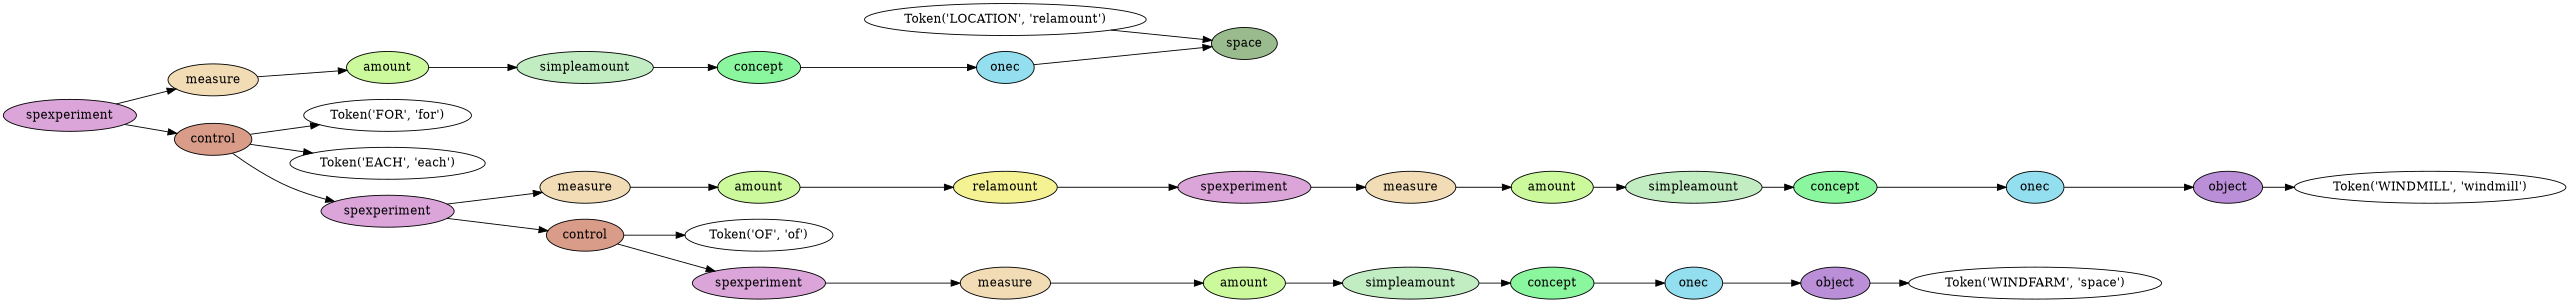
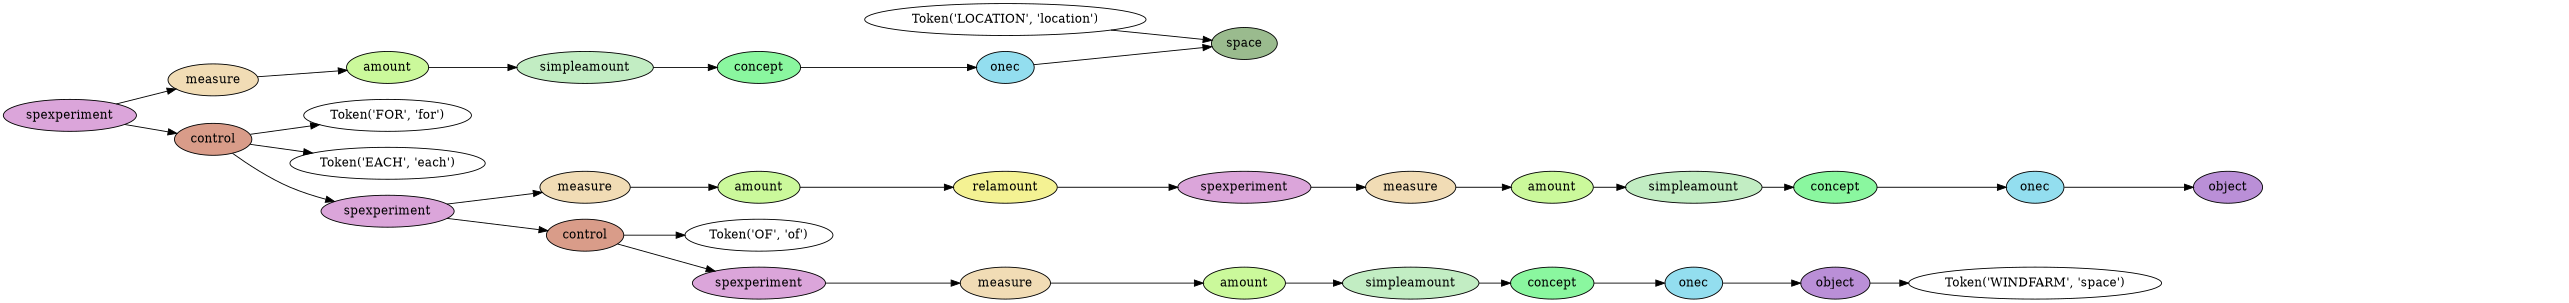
(1005, 20) -> (1005, 20)
(2430, 187) -> none
